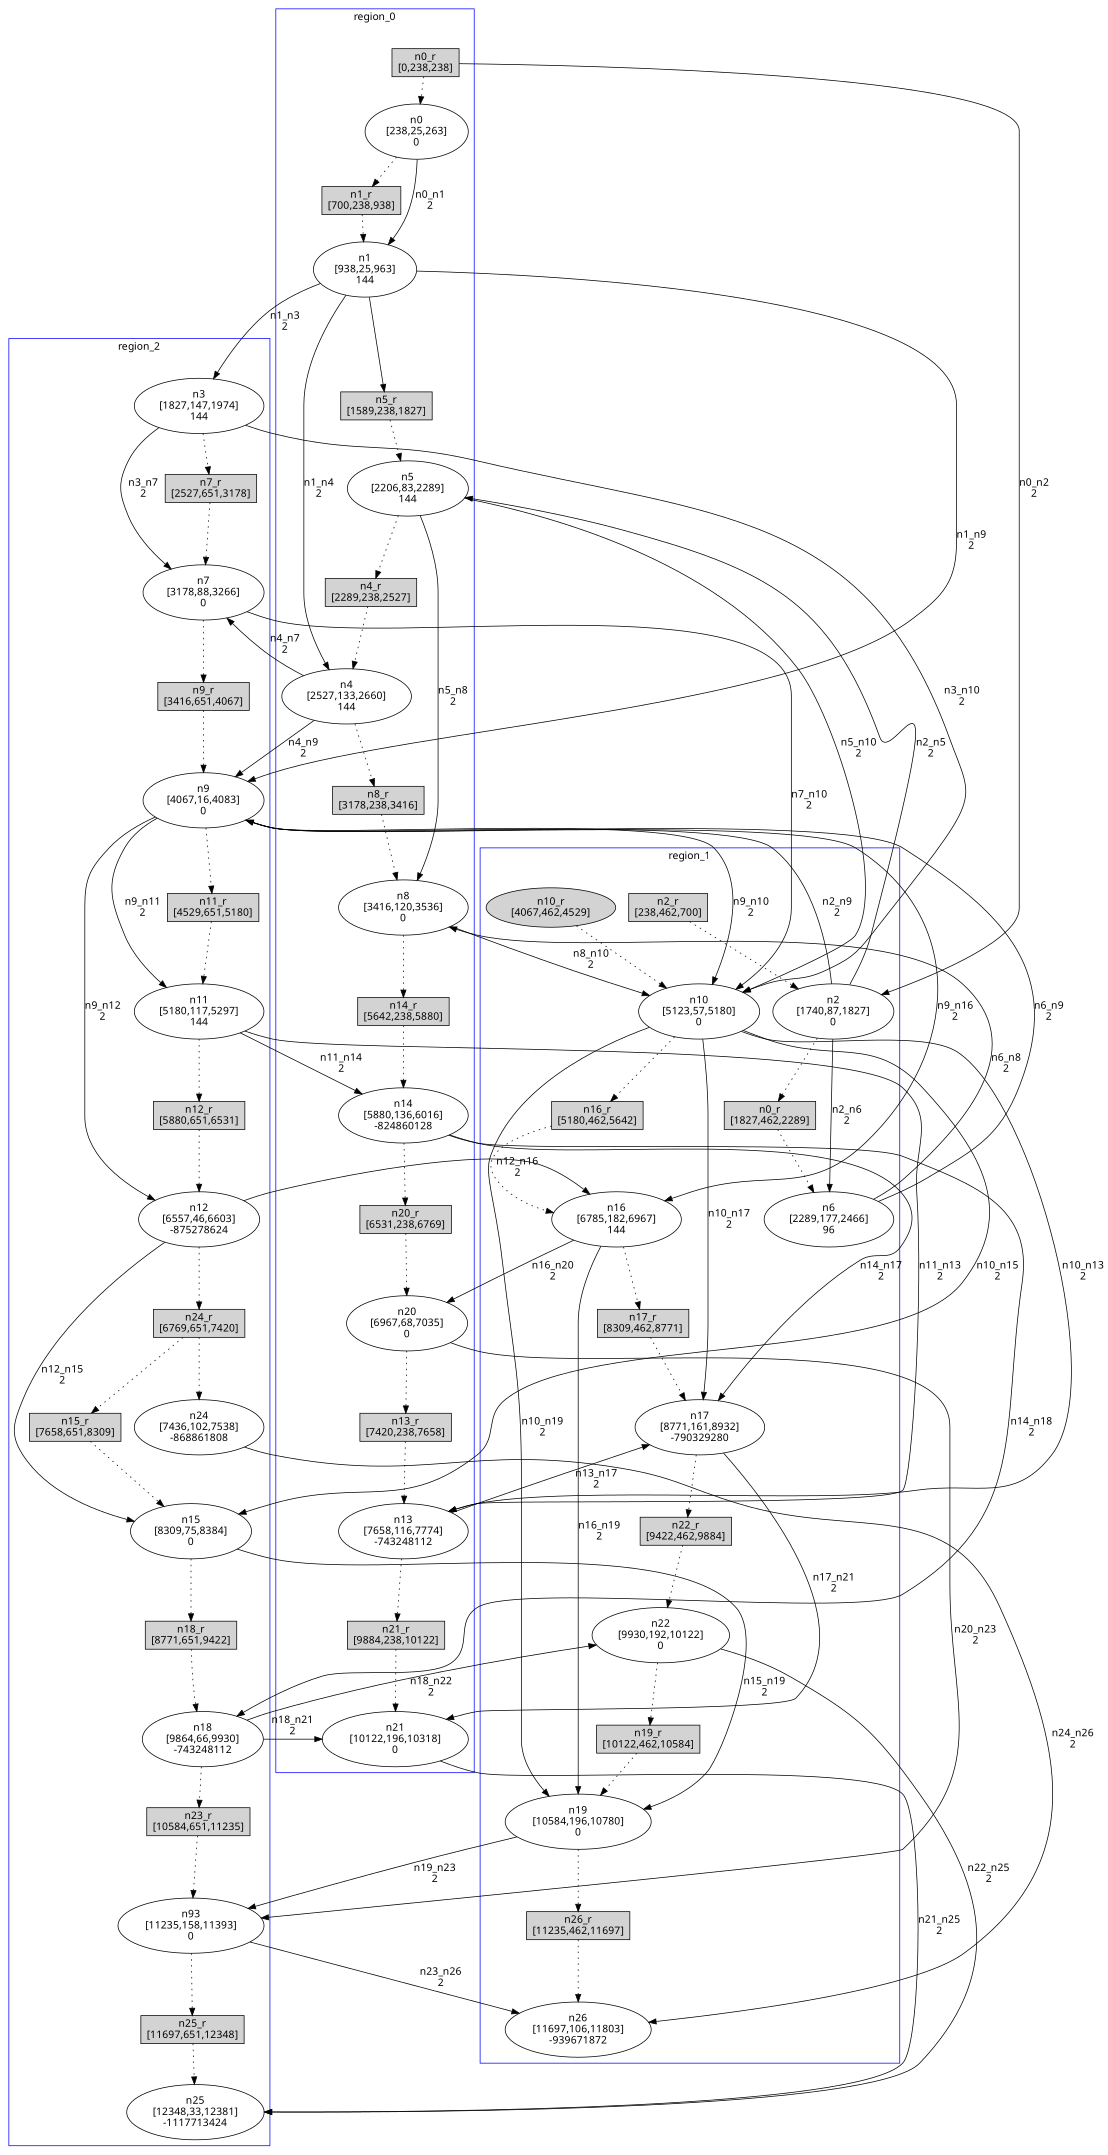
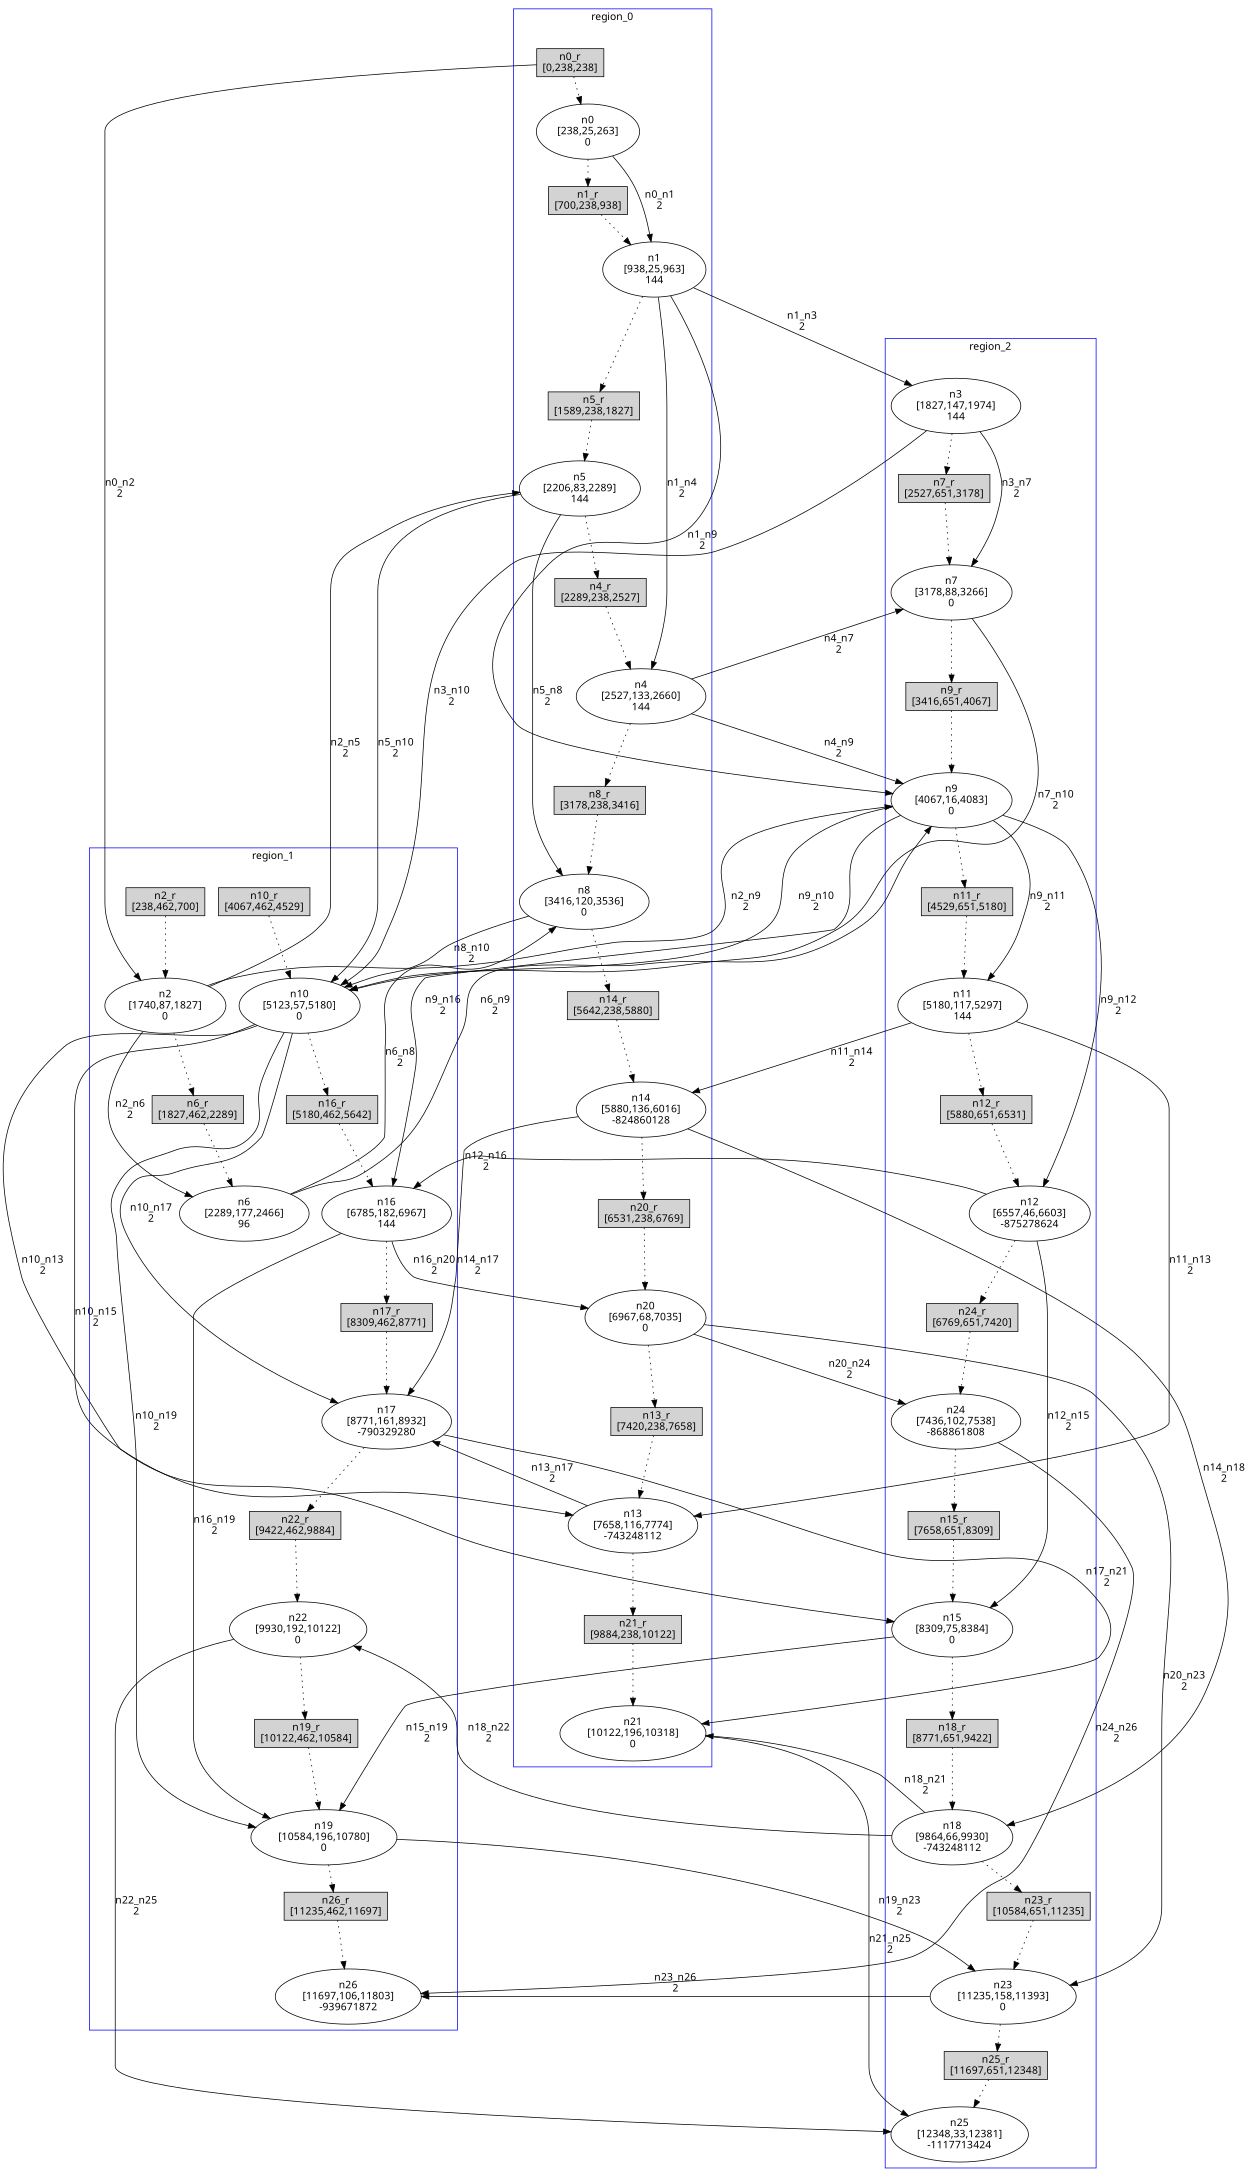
(376, 341) -> (623, 341)
(551, 908) -> (264, 902)
(770, 1115) -> (198, 1110)
none -> (796, 1368)
(140, 1373) -> (955, 1481)
(191, 1926) -> (1003, 1997)
